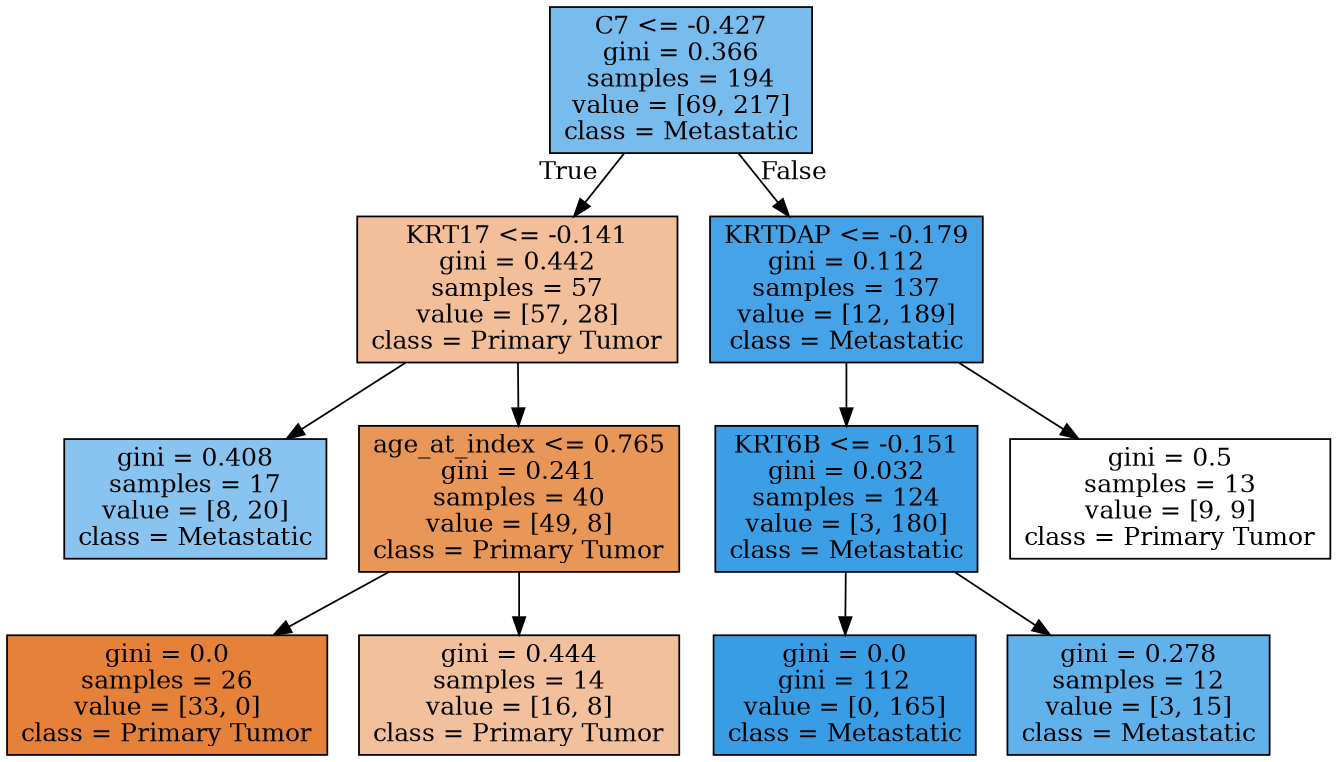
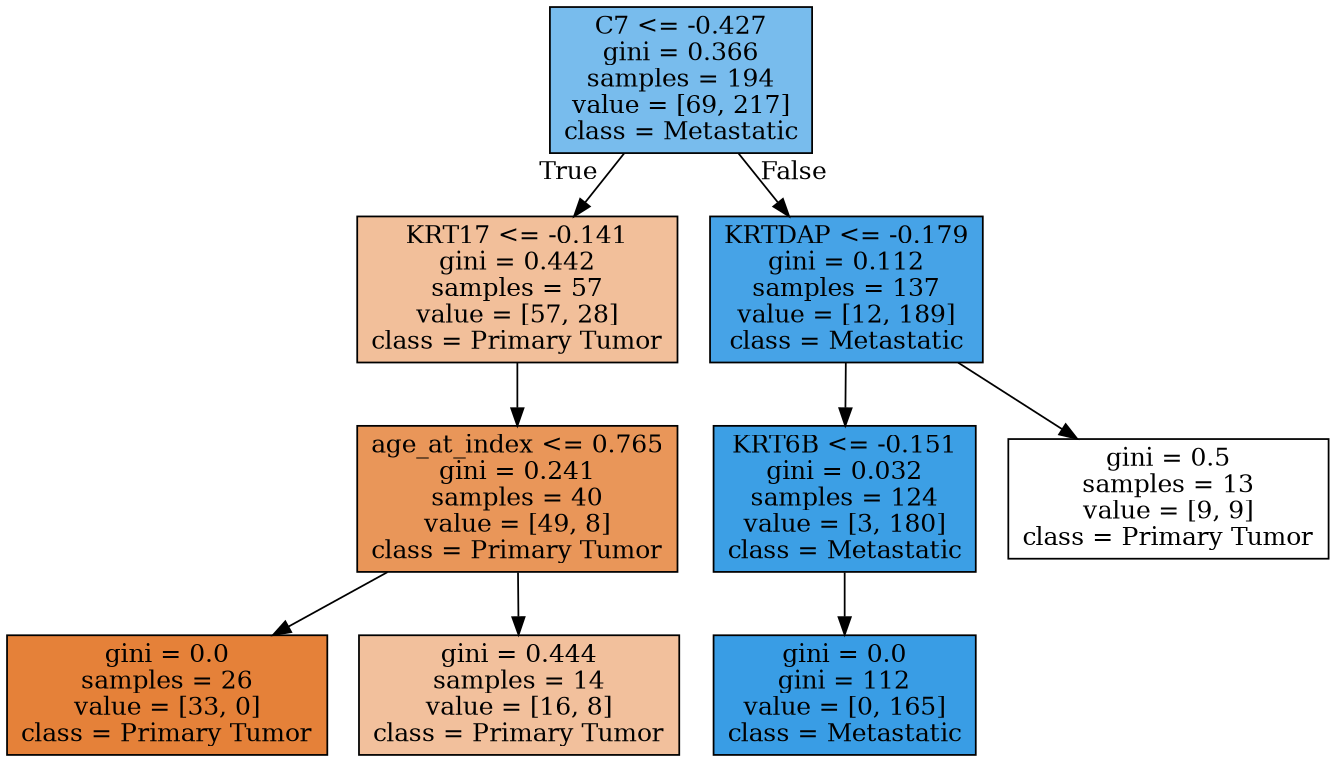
(195, 499) -> none
(1139, 695) -> none
